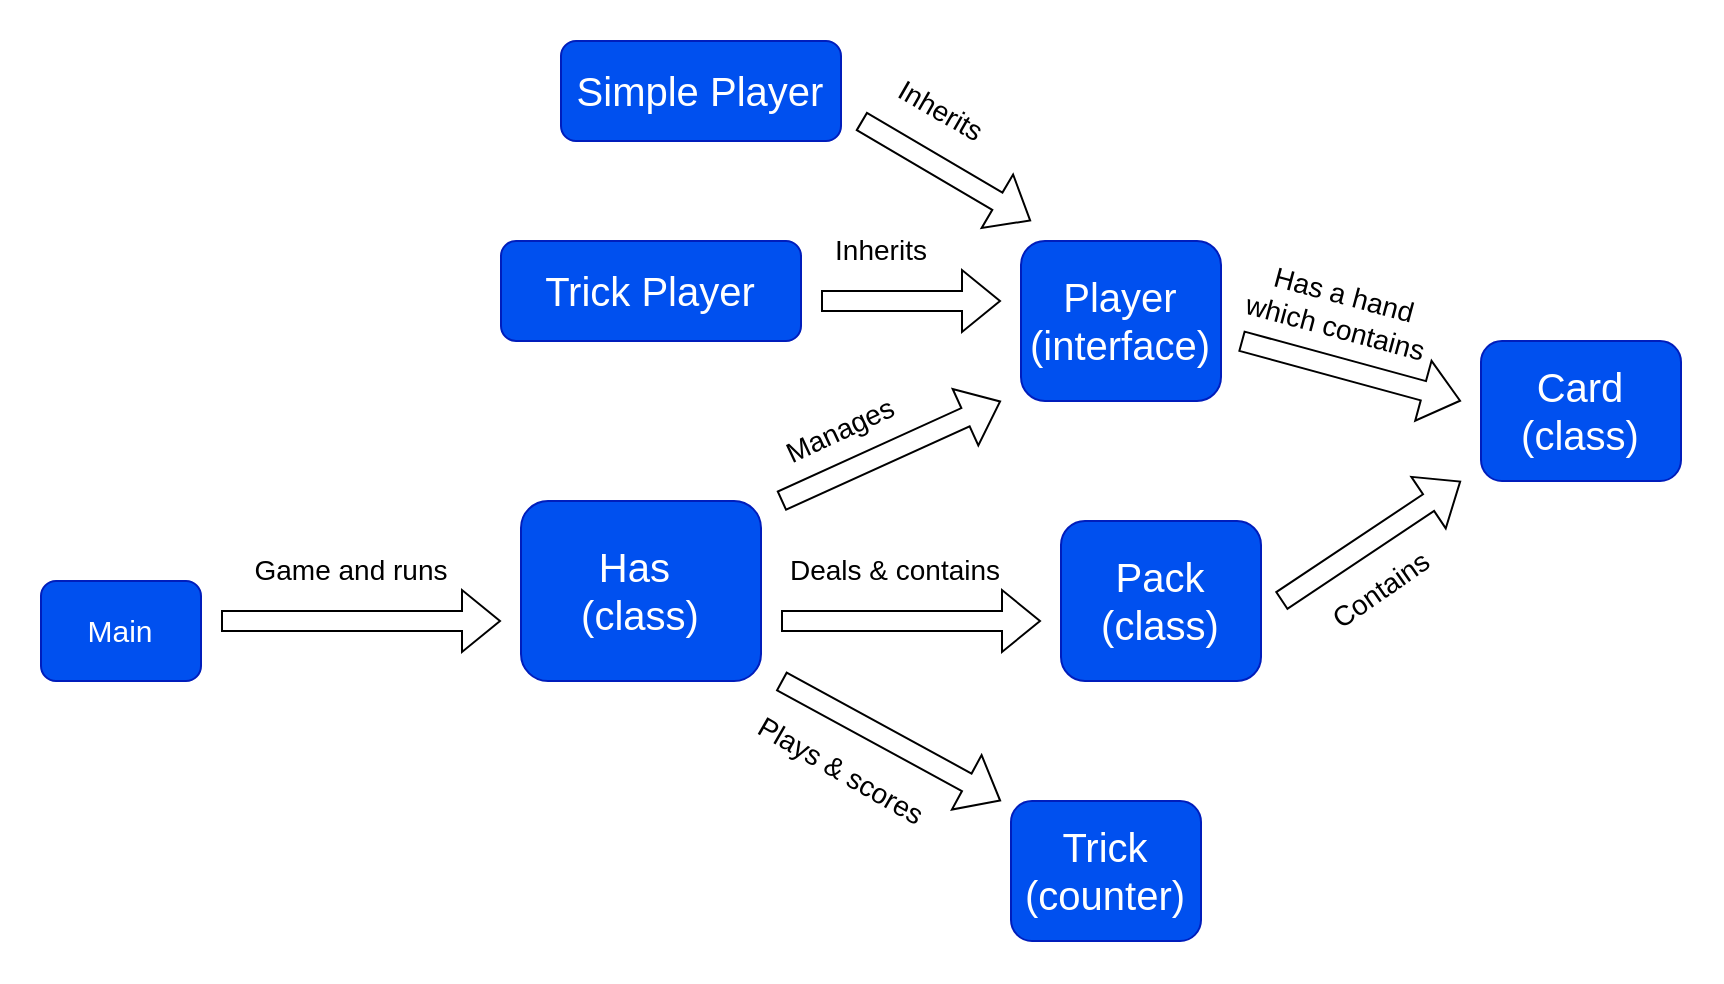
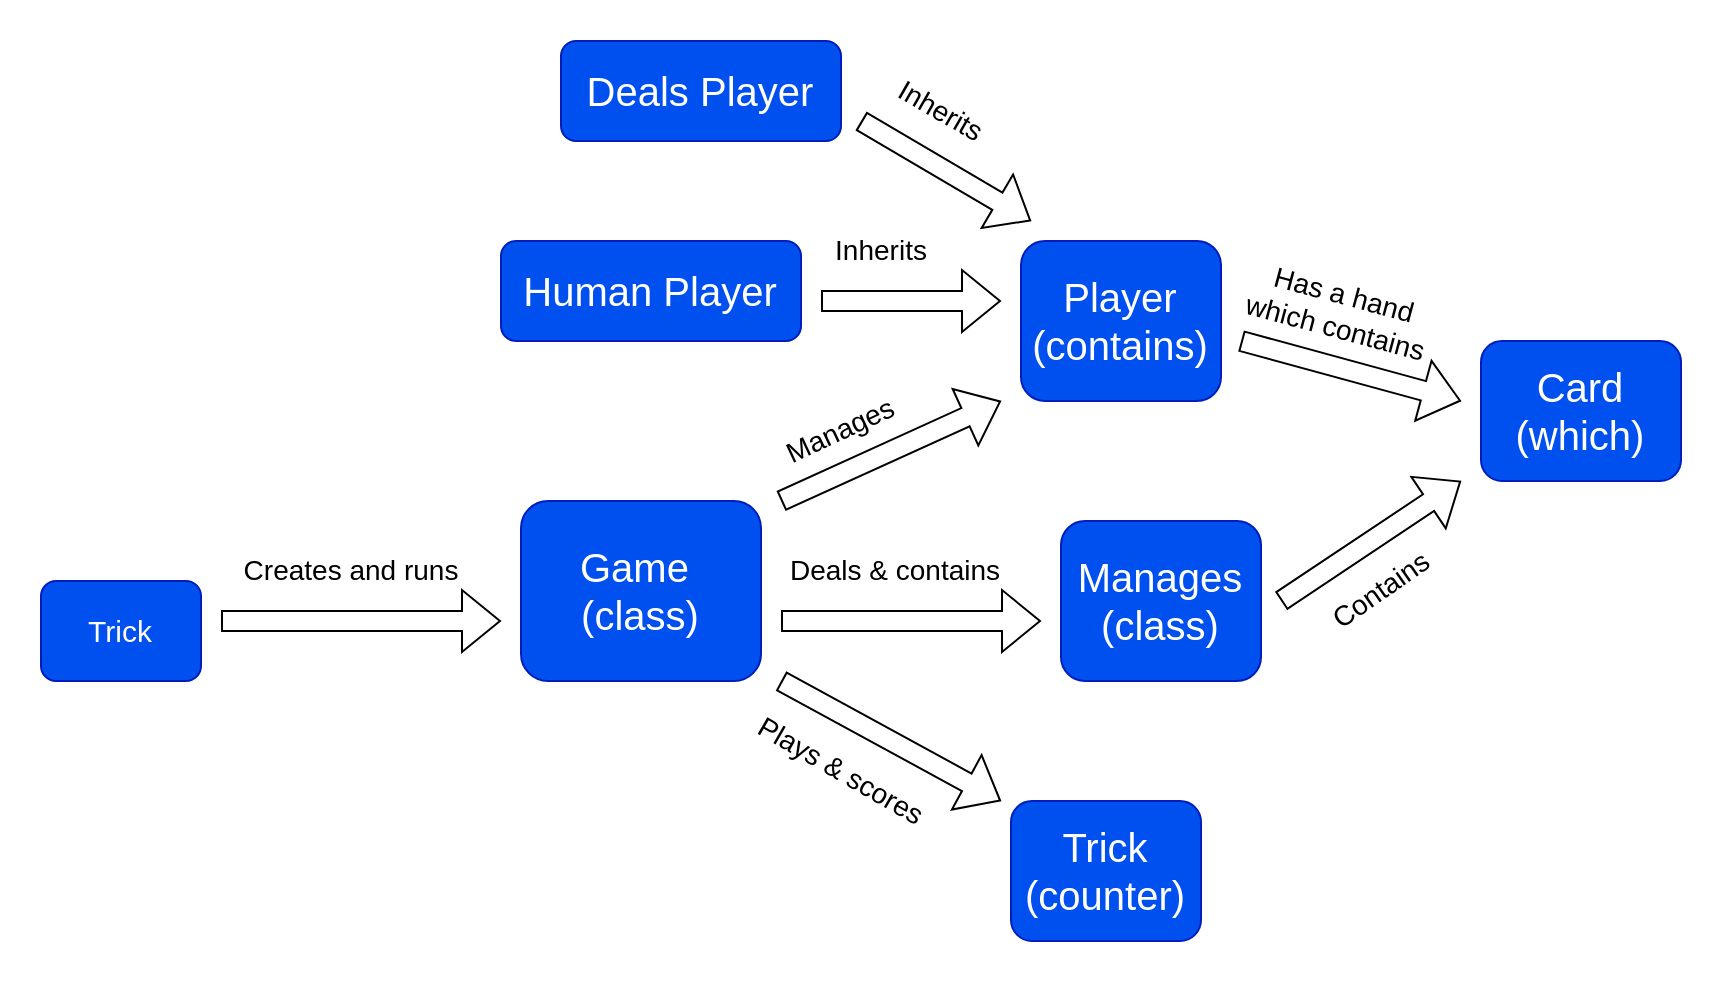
(701, 91) -> (701, 91)
(651, 291) -> (651, 291)
(1121, 321) -> (1121, 321)
(1581, 411) -> (1581, 411)
(352, 571) -> (352, 571)
(641, 591) -> (641, 591)
(1161, 601) -> (1161, 601)
(121, 631) -> (121, 631)
